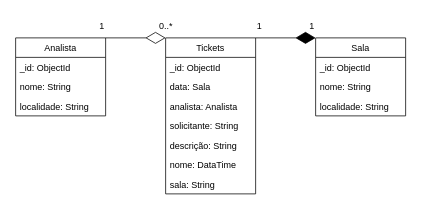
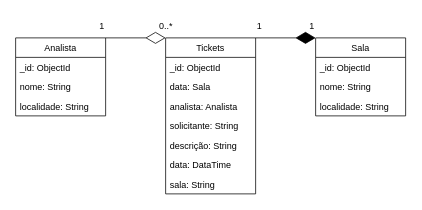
(201, 165) -> (201, 165)
